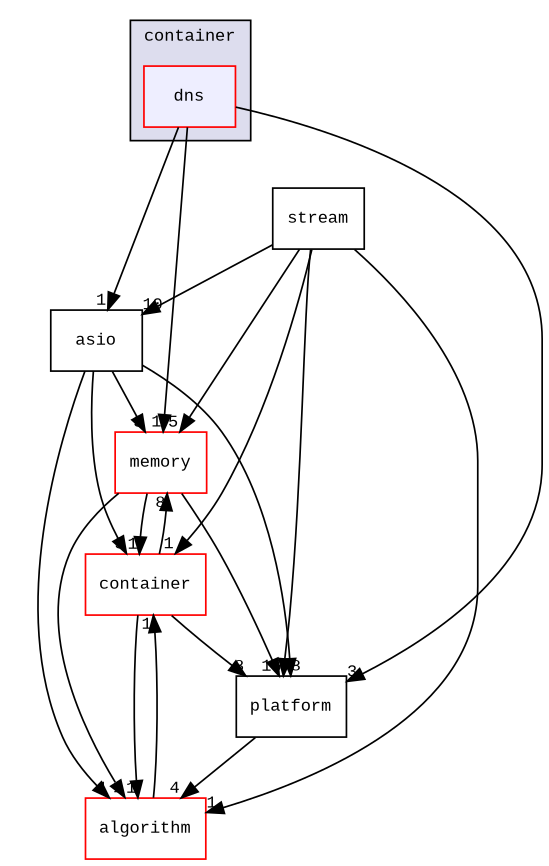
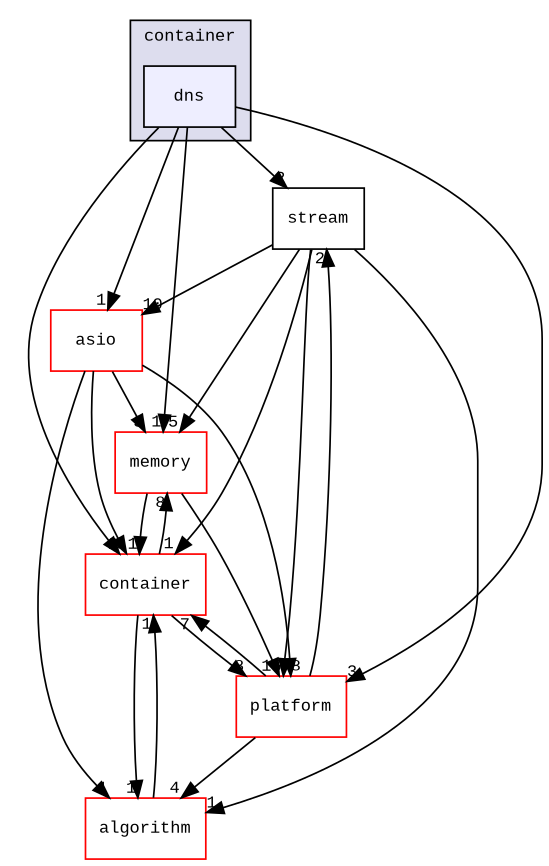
(190, 97) -> (190, 97)
none -> (248, 152)
none -> (33, 325)
(97, 341) -> (97, 341)
none -> (329, 472)
(60, 634) -> none
none -> (236, 650)
(291, 707) -> (291, 707)
